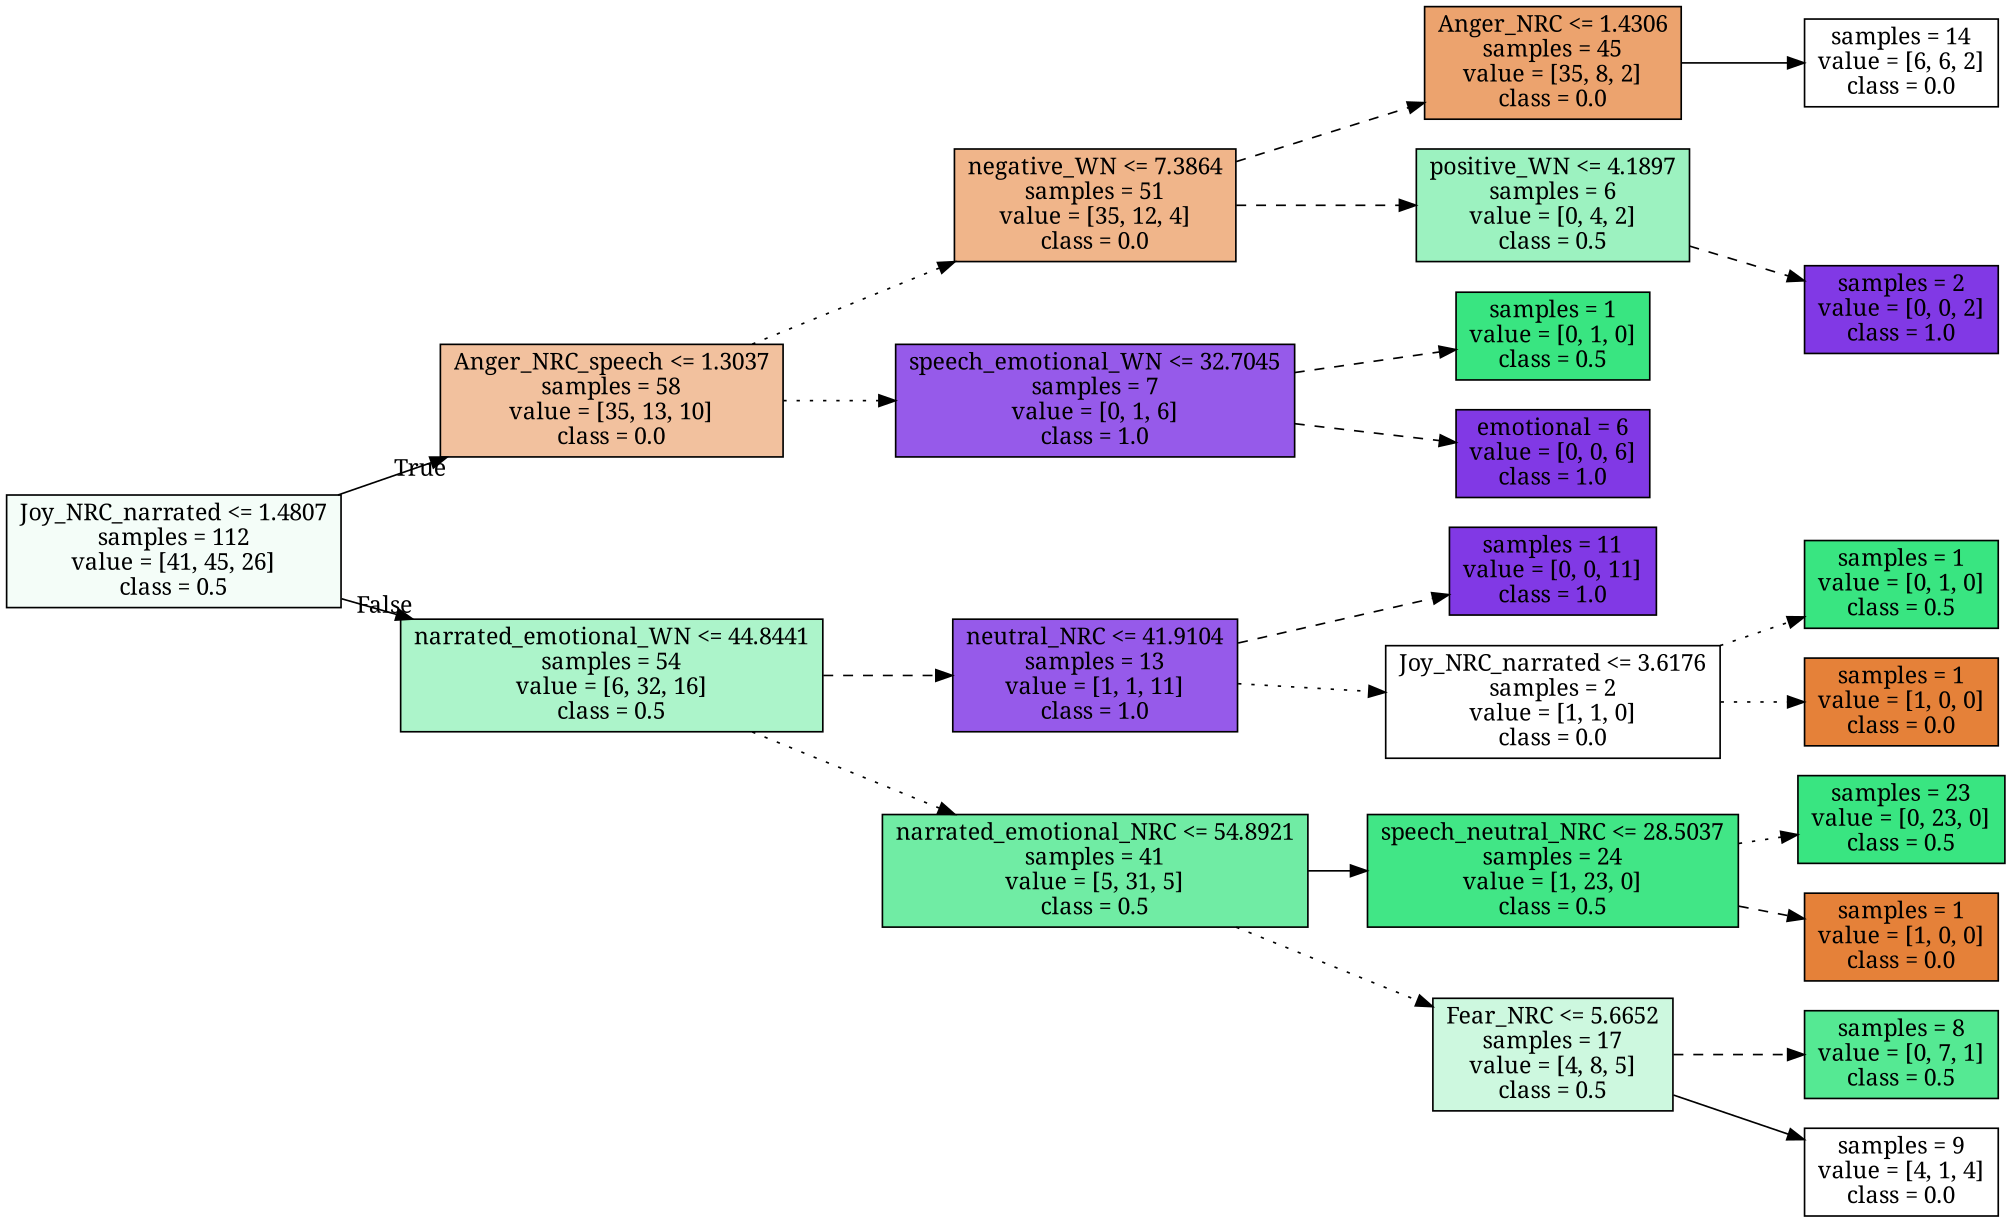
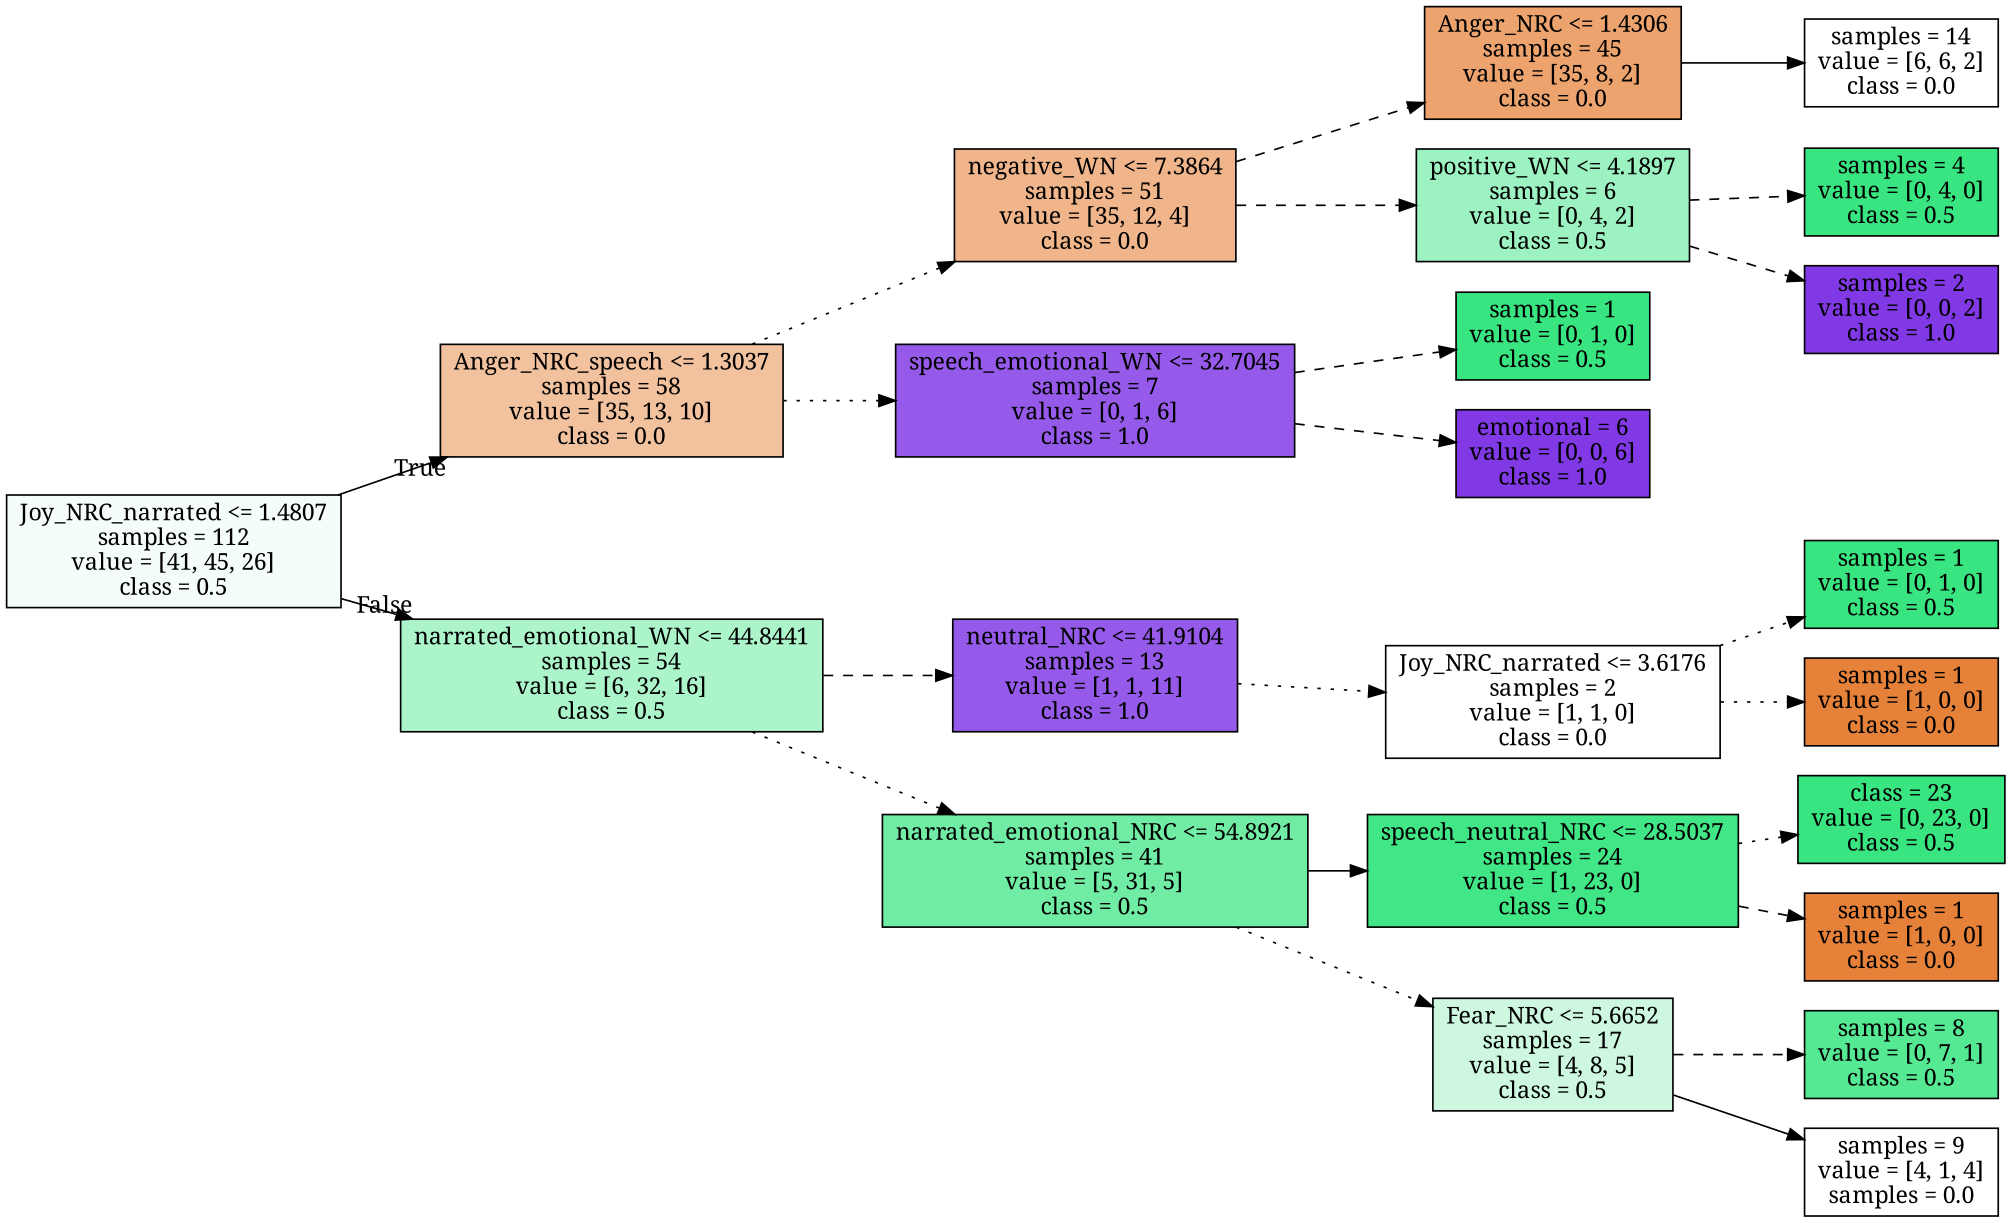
none -> (1901, 192)
(1553, 571) -> none
(1901, 820) -> (1901, 820)
(1901, 1172) -> (1901, 1172)
